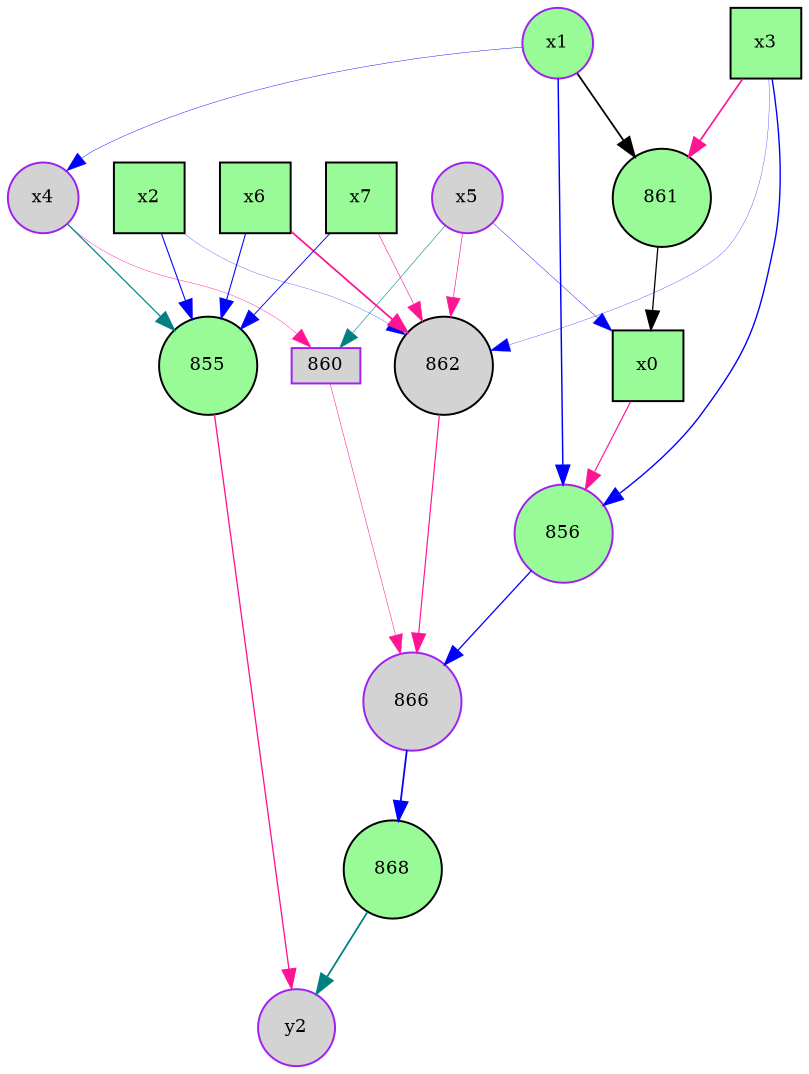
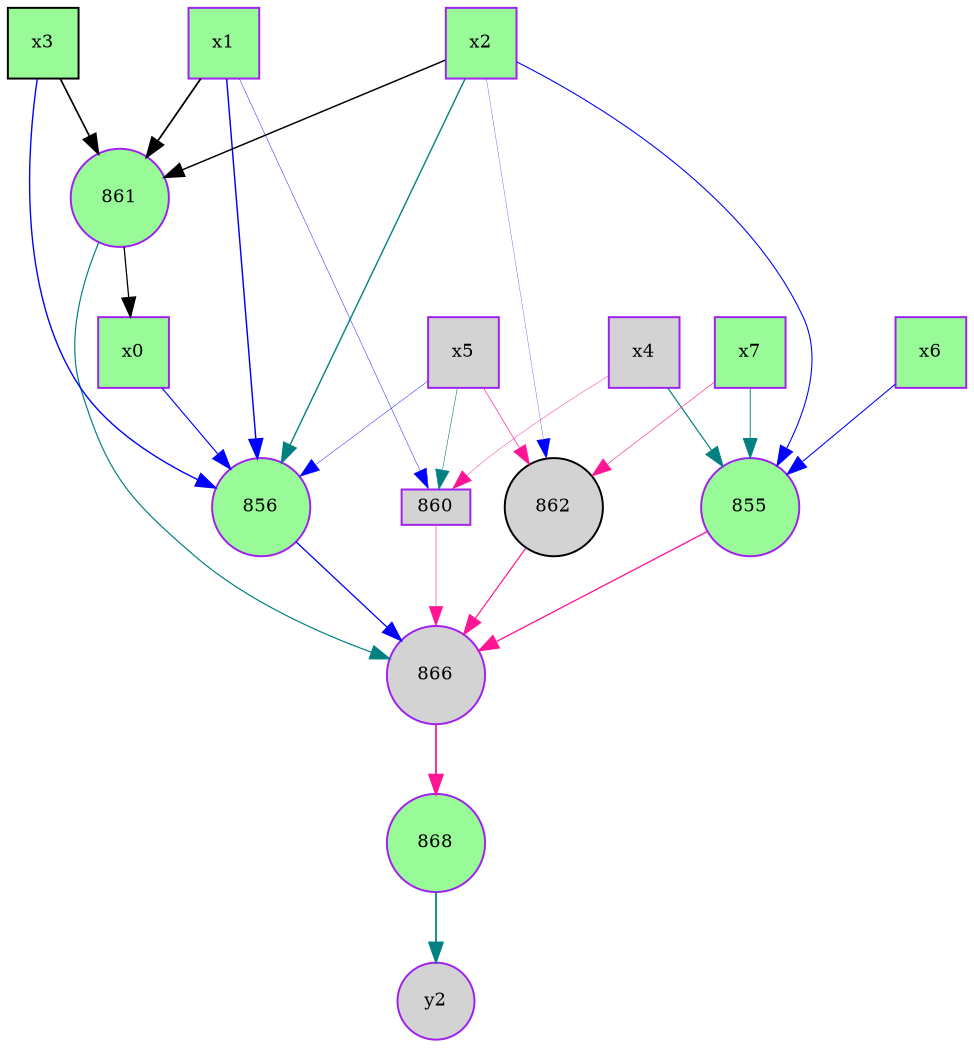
(558, 43) -> (224, 43)
(297, 81) -> (330, 275)
(721, 110) -> (75, 107)
none -> (314, 115)
(43, 198) -> (644, 353)
(149, 198) -> (481, 43)
(255, 198) -> (931, 353)
(361, 198) -> (750, 353)
(467, 198) -> (463, 353)
(662, 198) -> (120, 198)
none -> (377, 262)
(703, 267) -> none
(545, 271) -> (372, 423)
(294, 272) -> (750, 413)
(342, 276) -> none
(208, 366) -> (750, 507)
(648, 366) -> (134, 353)
(613, 437) -> (190, 421)
none -> (139, 503)
(252, 692) -> (602, 586)
(404, 776) -> (436, 749)
(393, 869) -> (436, 843)
